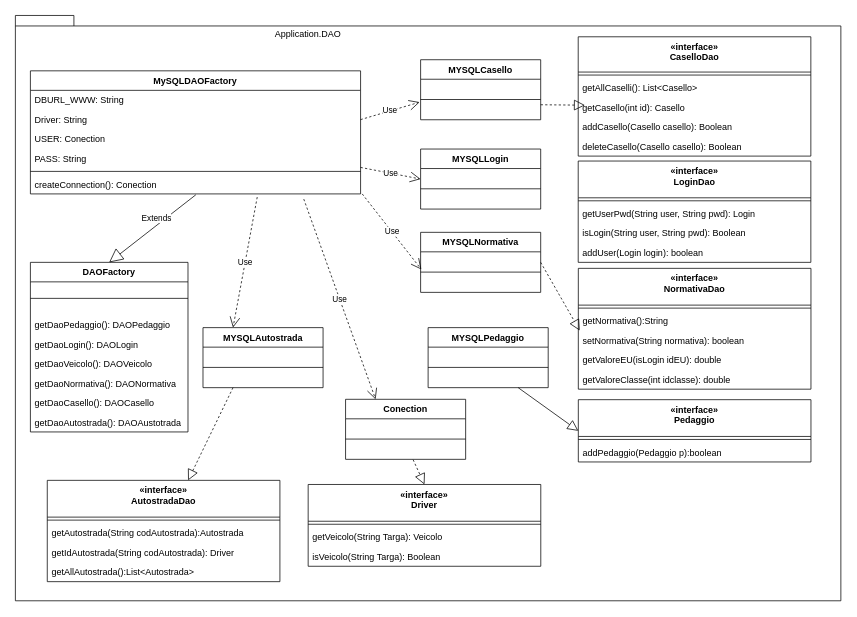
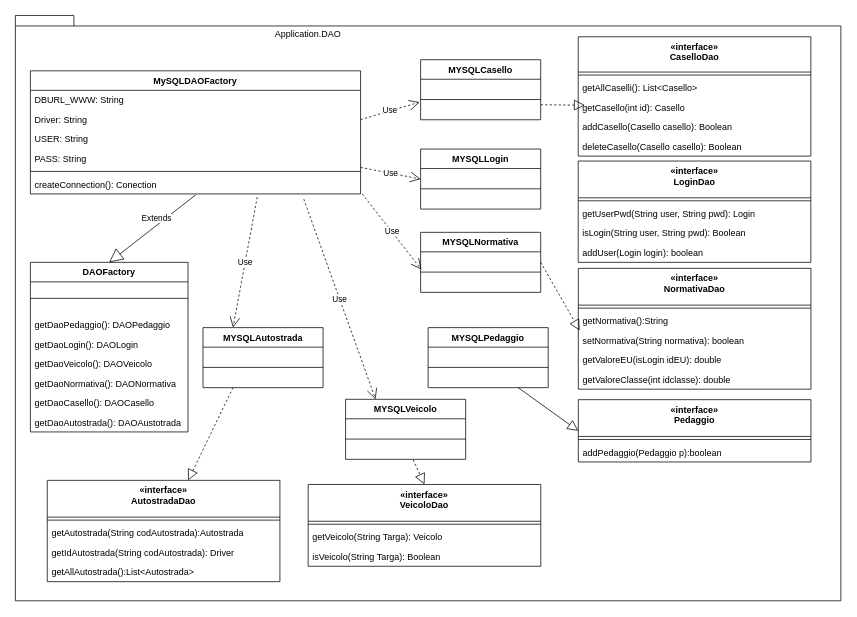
(69, 139) -> (61, 139)
(405, 409) -> (405, 409)
(424, 494) -> (424, 494)
